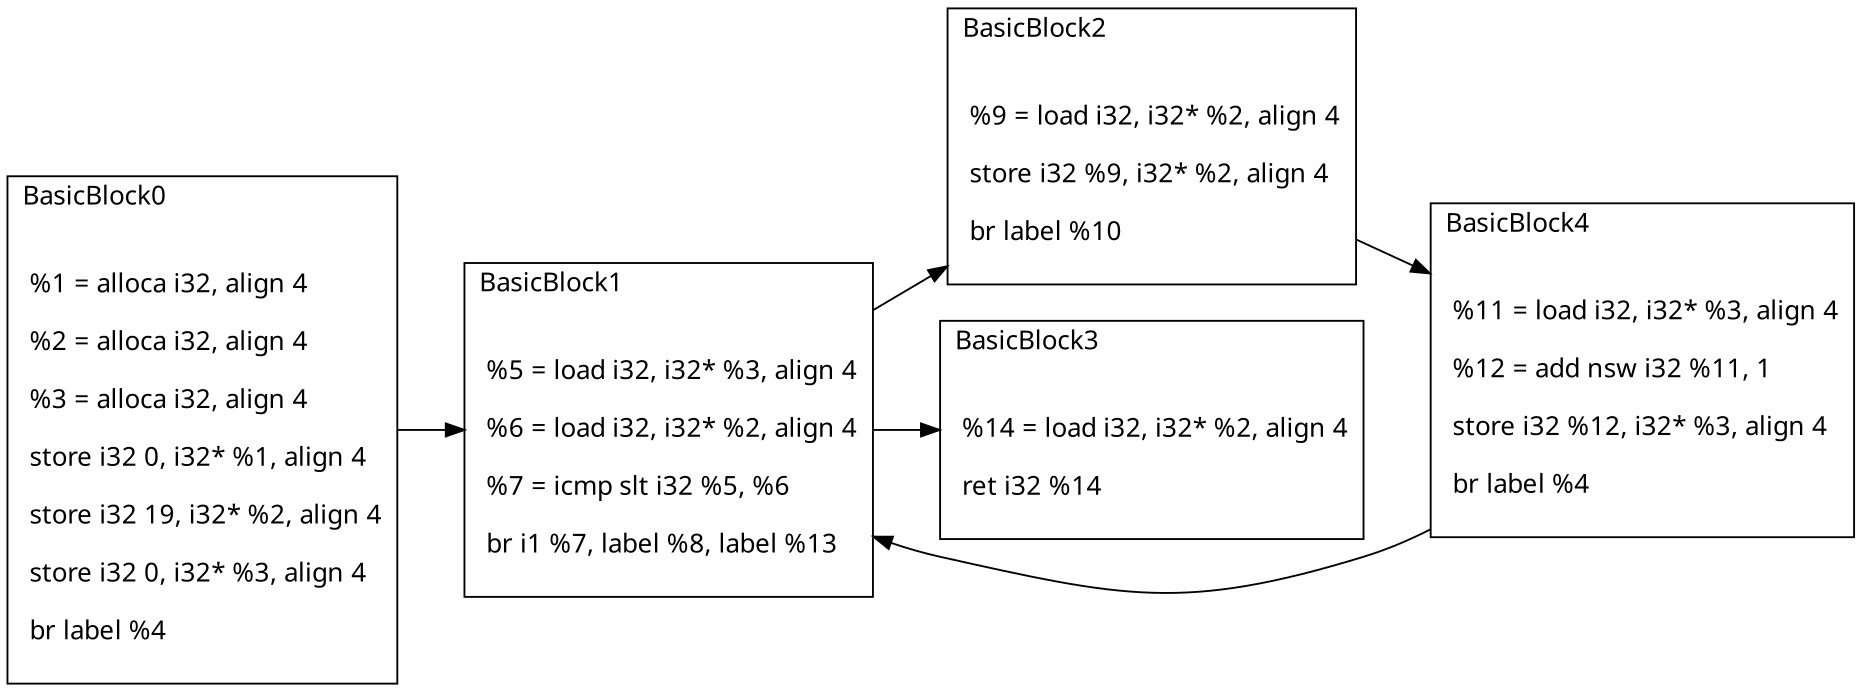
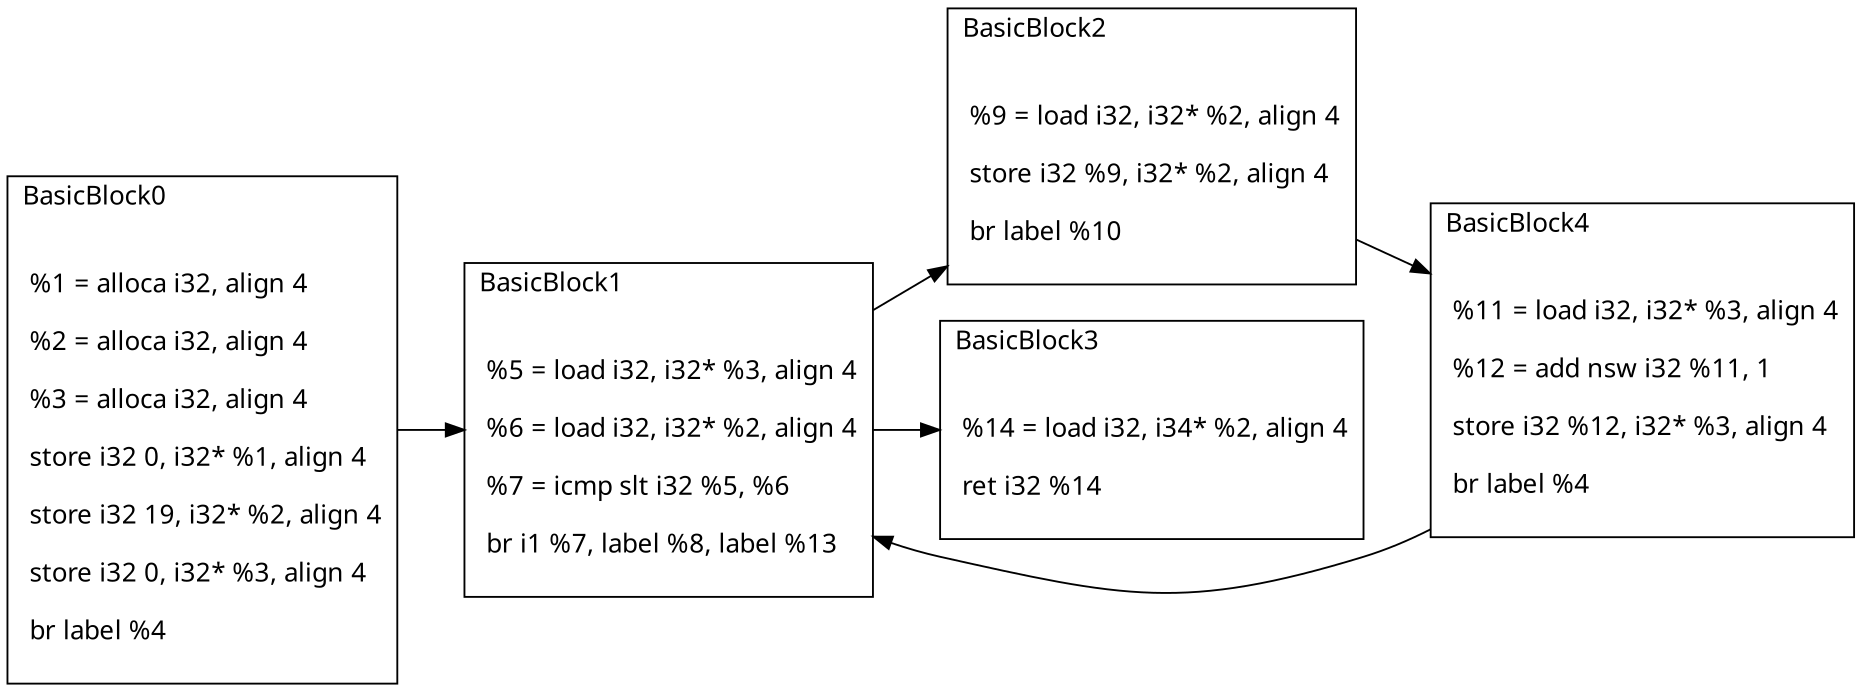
(1152, 430) -> (1152, 430)
